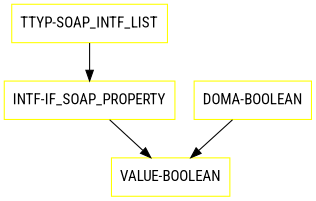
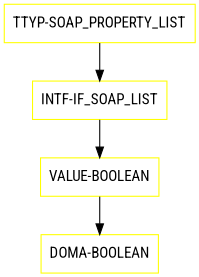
(90, 23) -> (100, 23)
(90, 100) -> (100, 100)
(216, 135) -> (100, 210)
